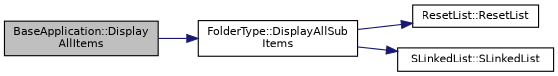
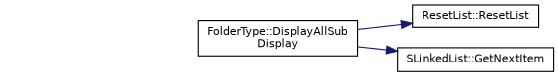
(81, 38) -> none
(278, 38) -> (278, 38)
(476, 60) -> (476, 60)
